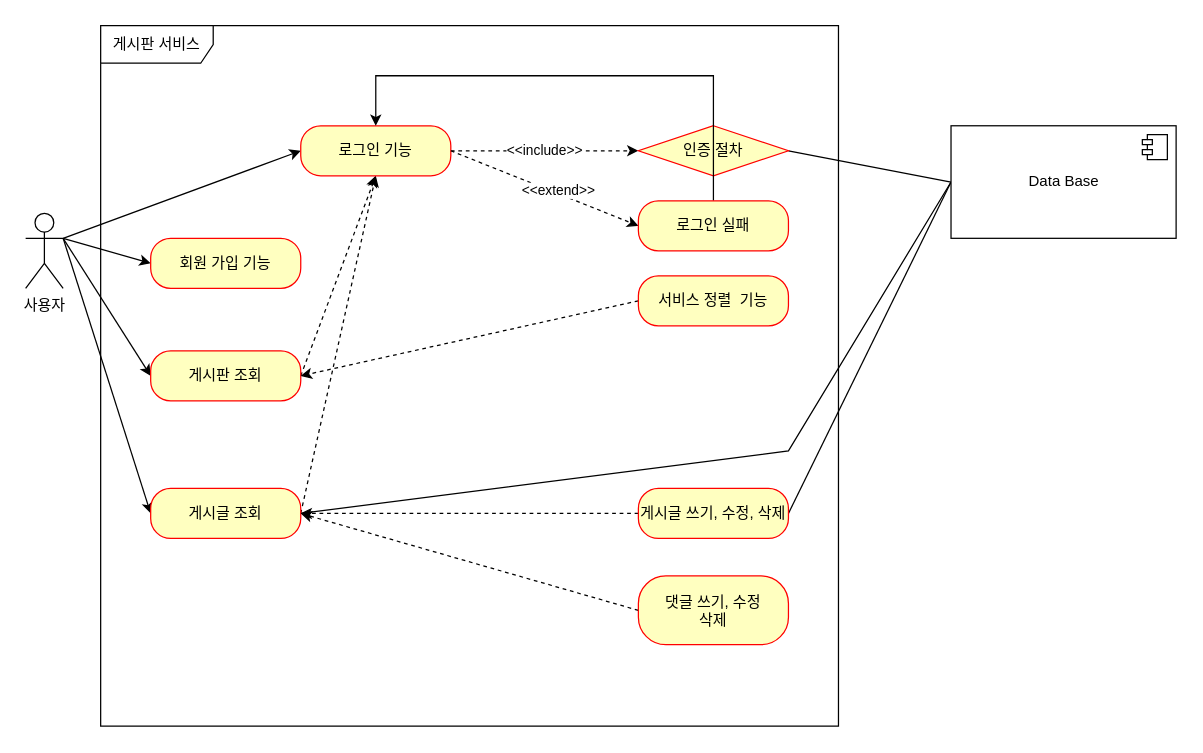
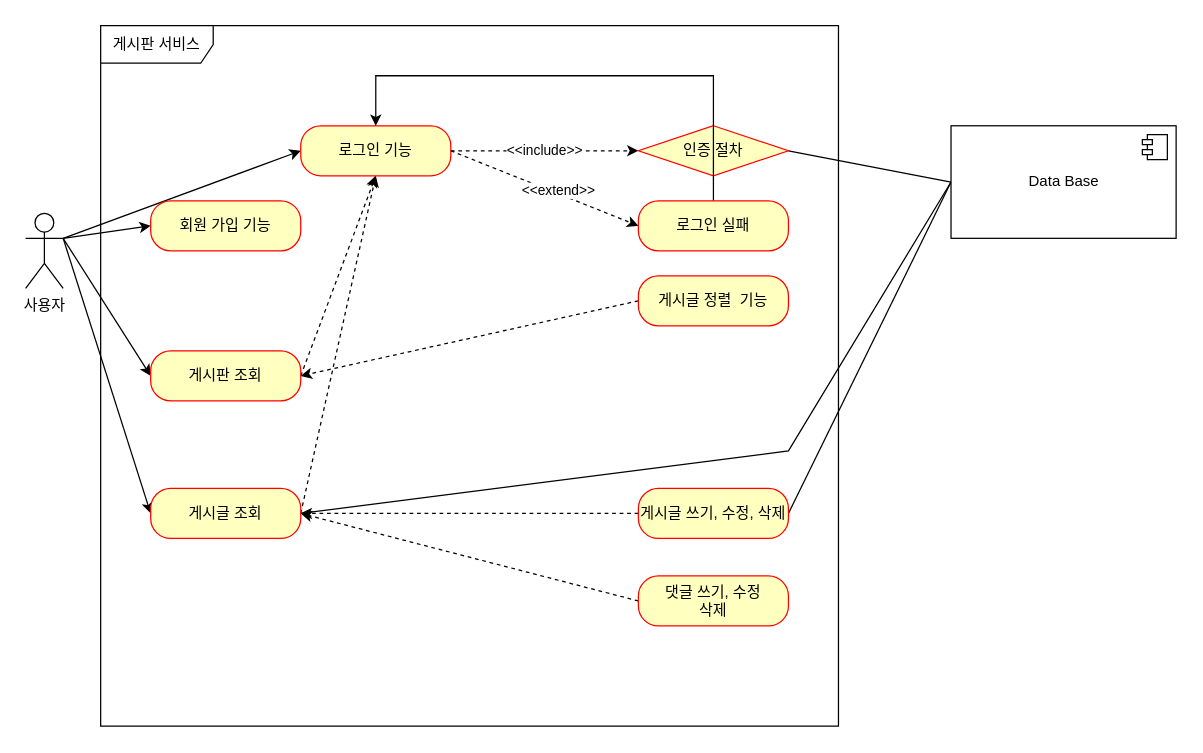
(226, 263) -> (226, 226)
(713, 301) -> (713, 301)
(713, 610) -> (713, 601)
